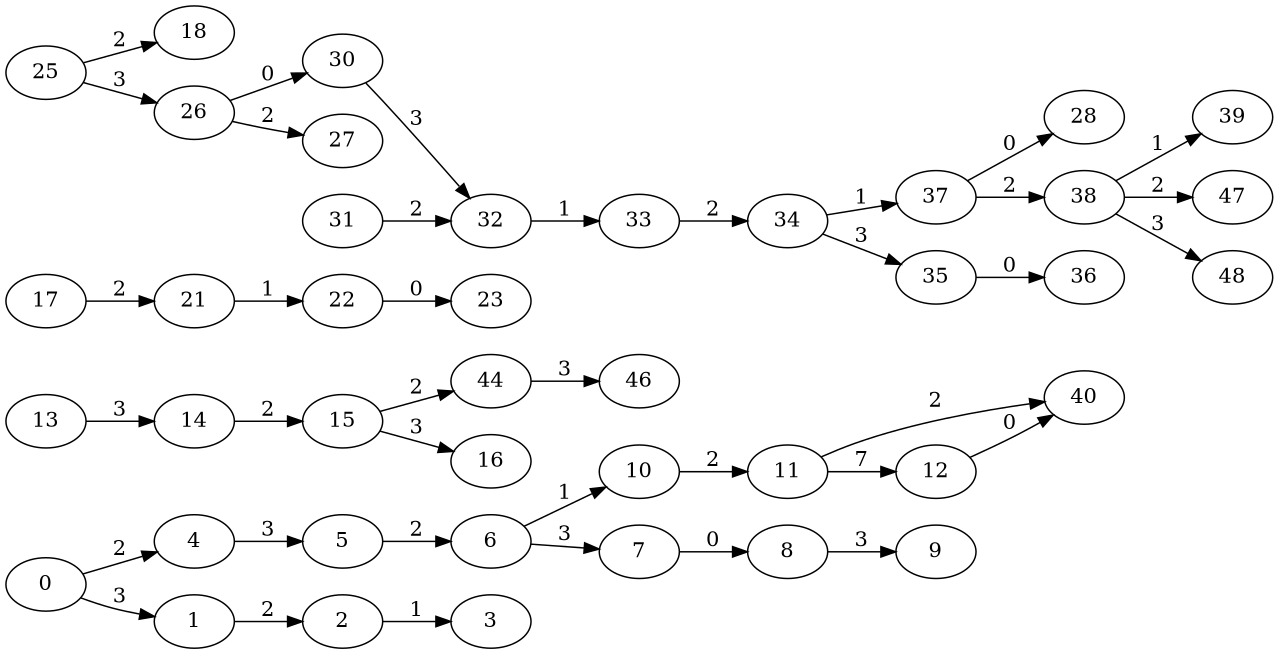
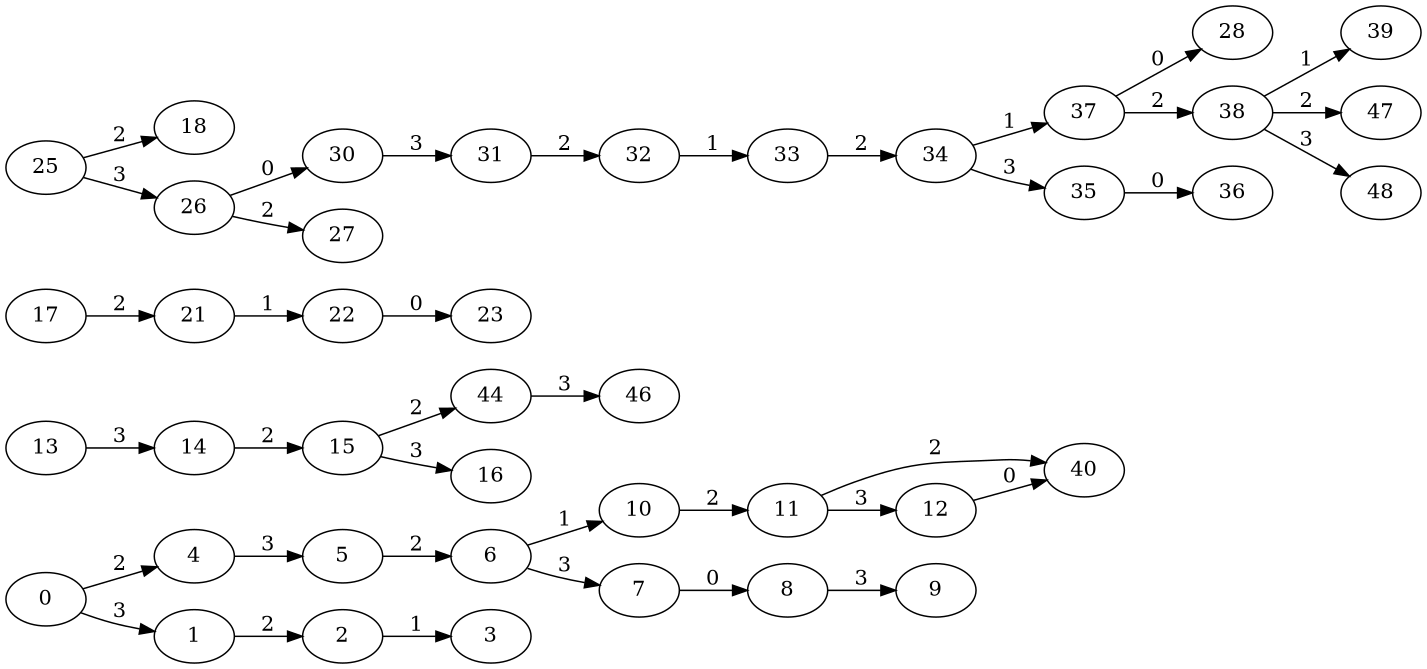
(413, 134) -> (409, 156)
(862, 461) -> (862, 499)
